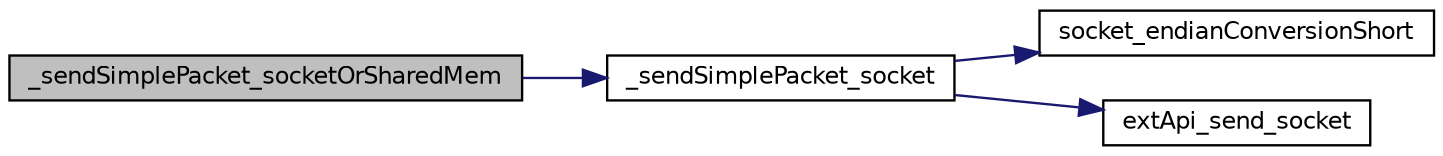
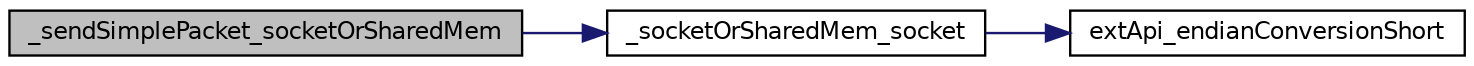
(1237, 33) -> (1267, 33)
(781, 78) -> (796, 33)
(1237, 123) -> none
